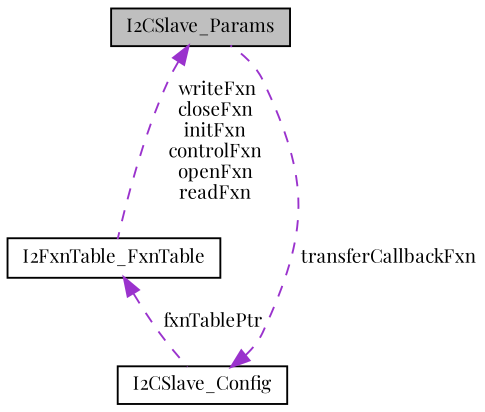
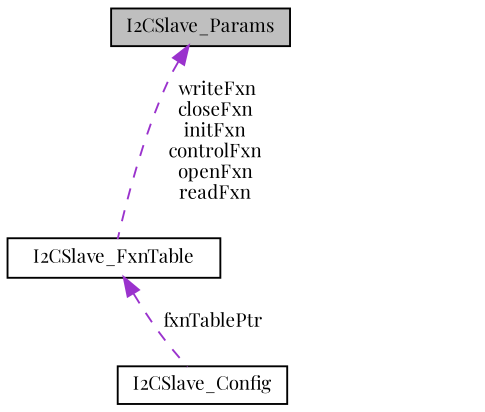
(298, 197) -> none
(114, 258) -> (114, 258)
